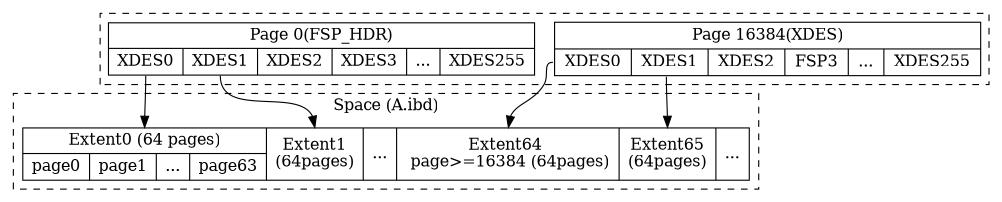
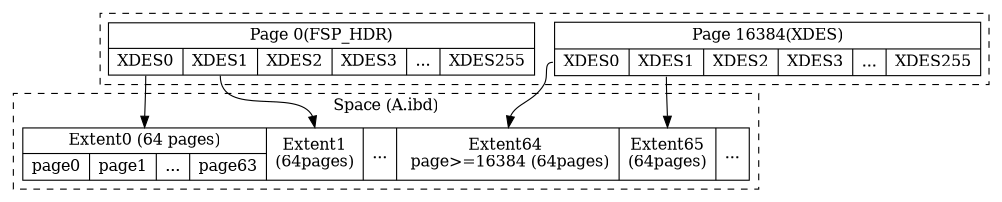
(817, 62) -> (815, 62)
